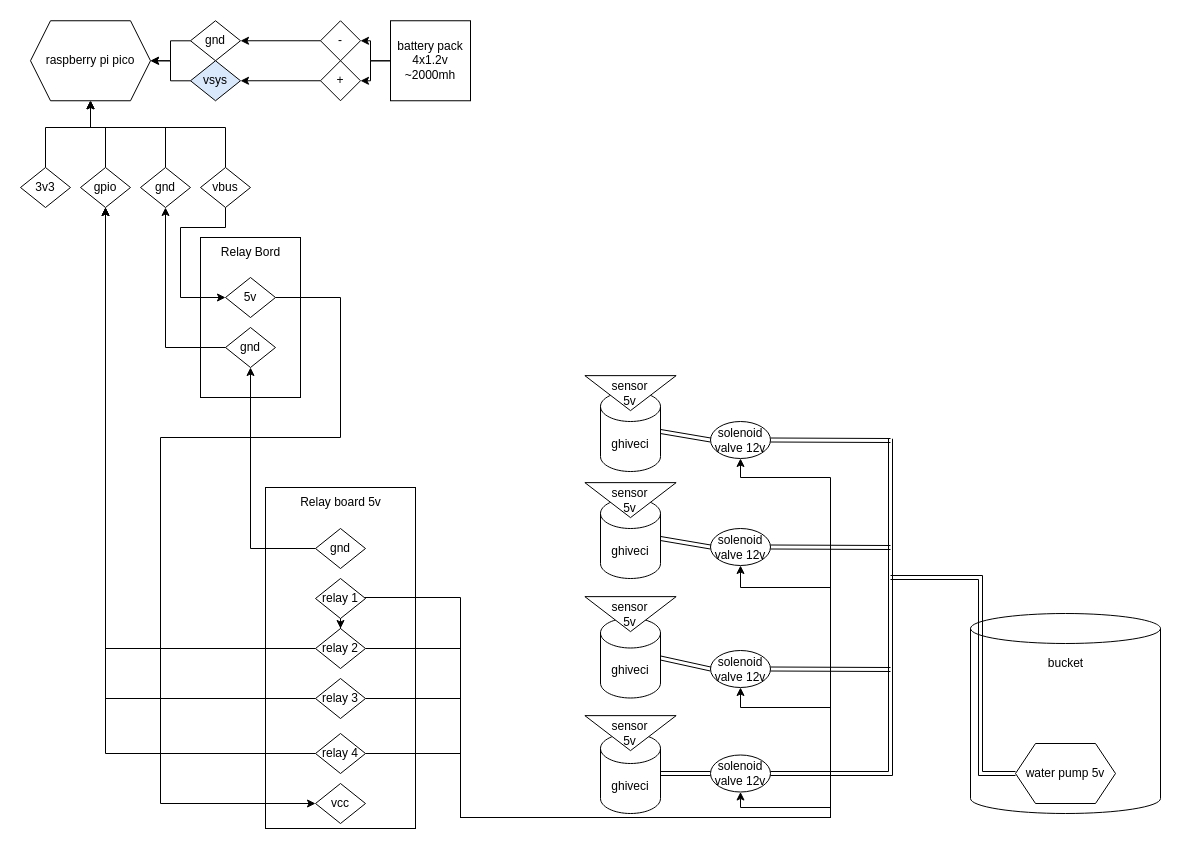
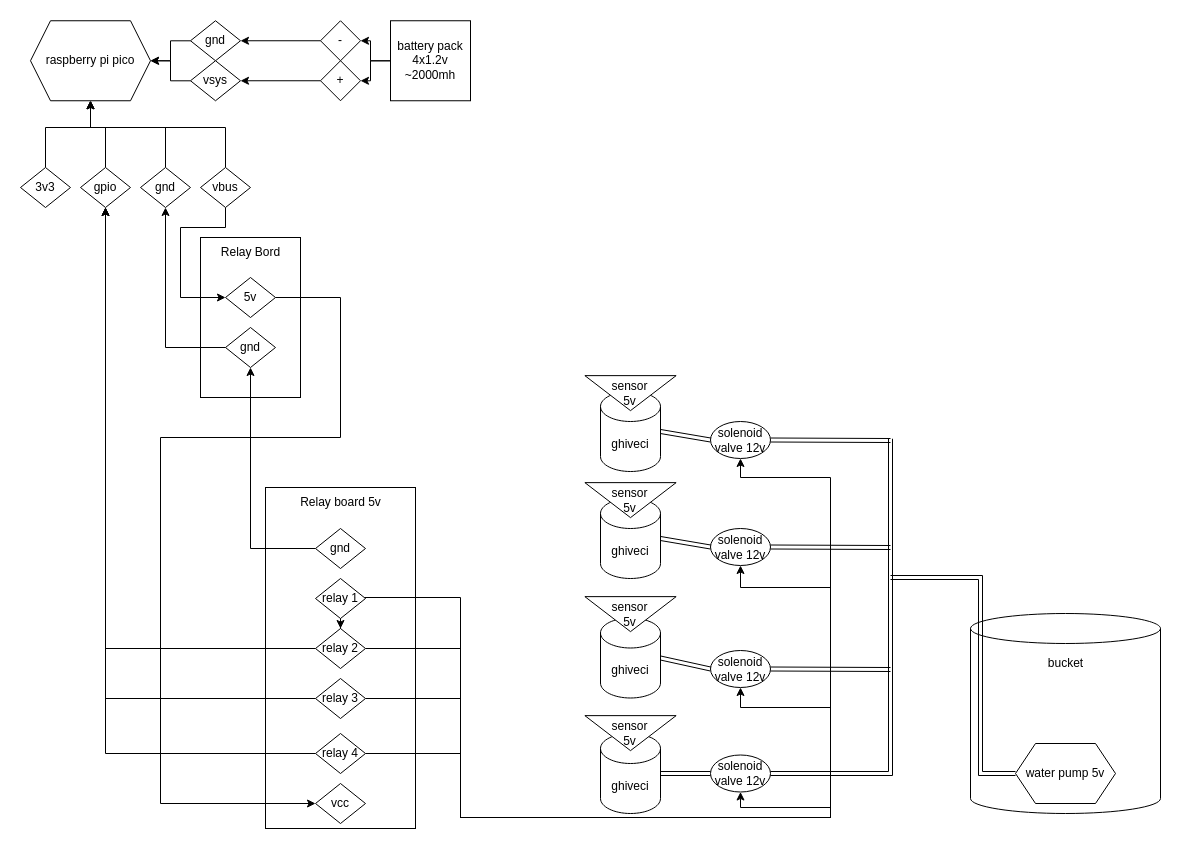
(216, 81) -> (216, 81)
